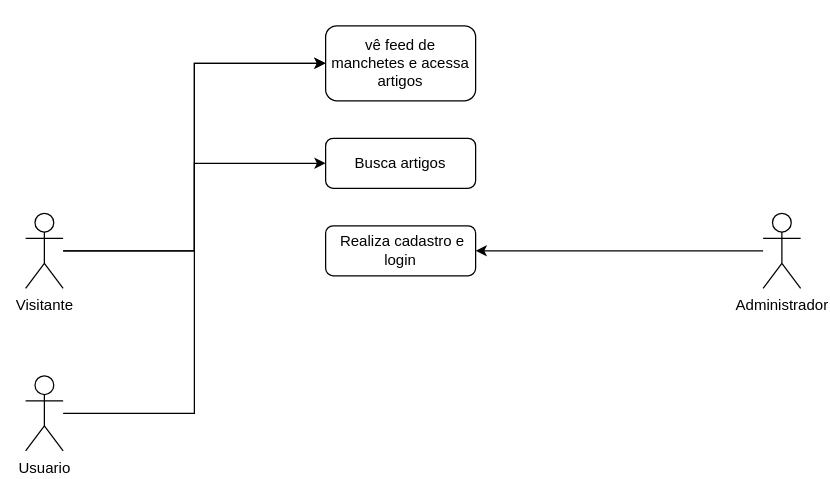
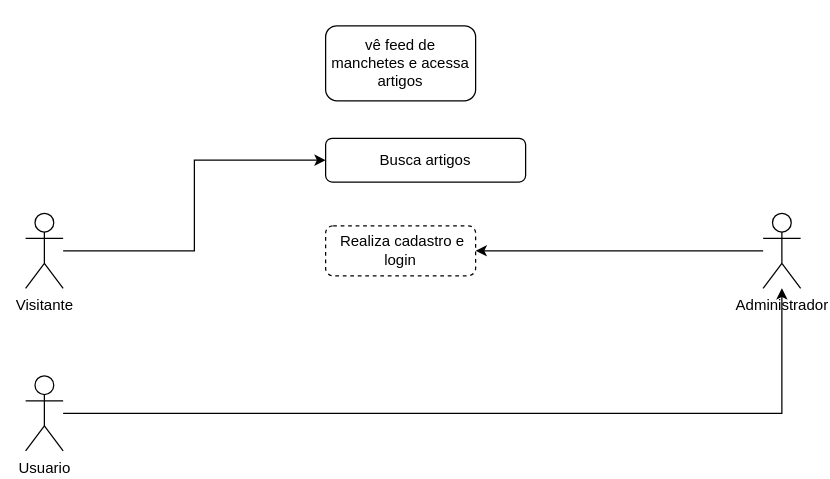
(318, 63) -> none
(401, 163) -> (426, 160)
(401, 251) -> (401, 251)
(194, 334) -> (546, 413)
